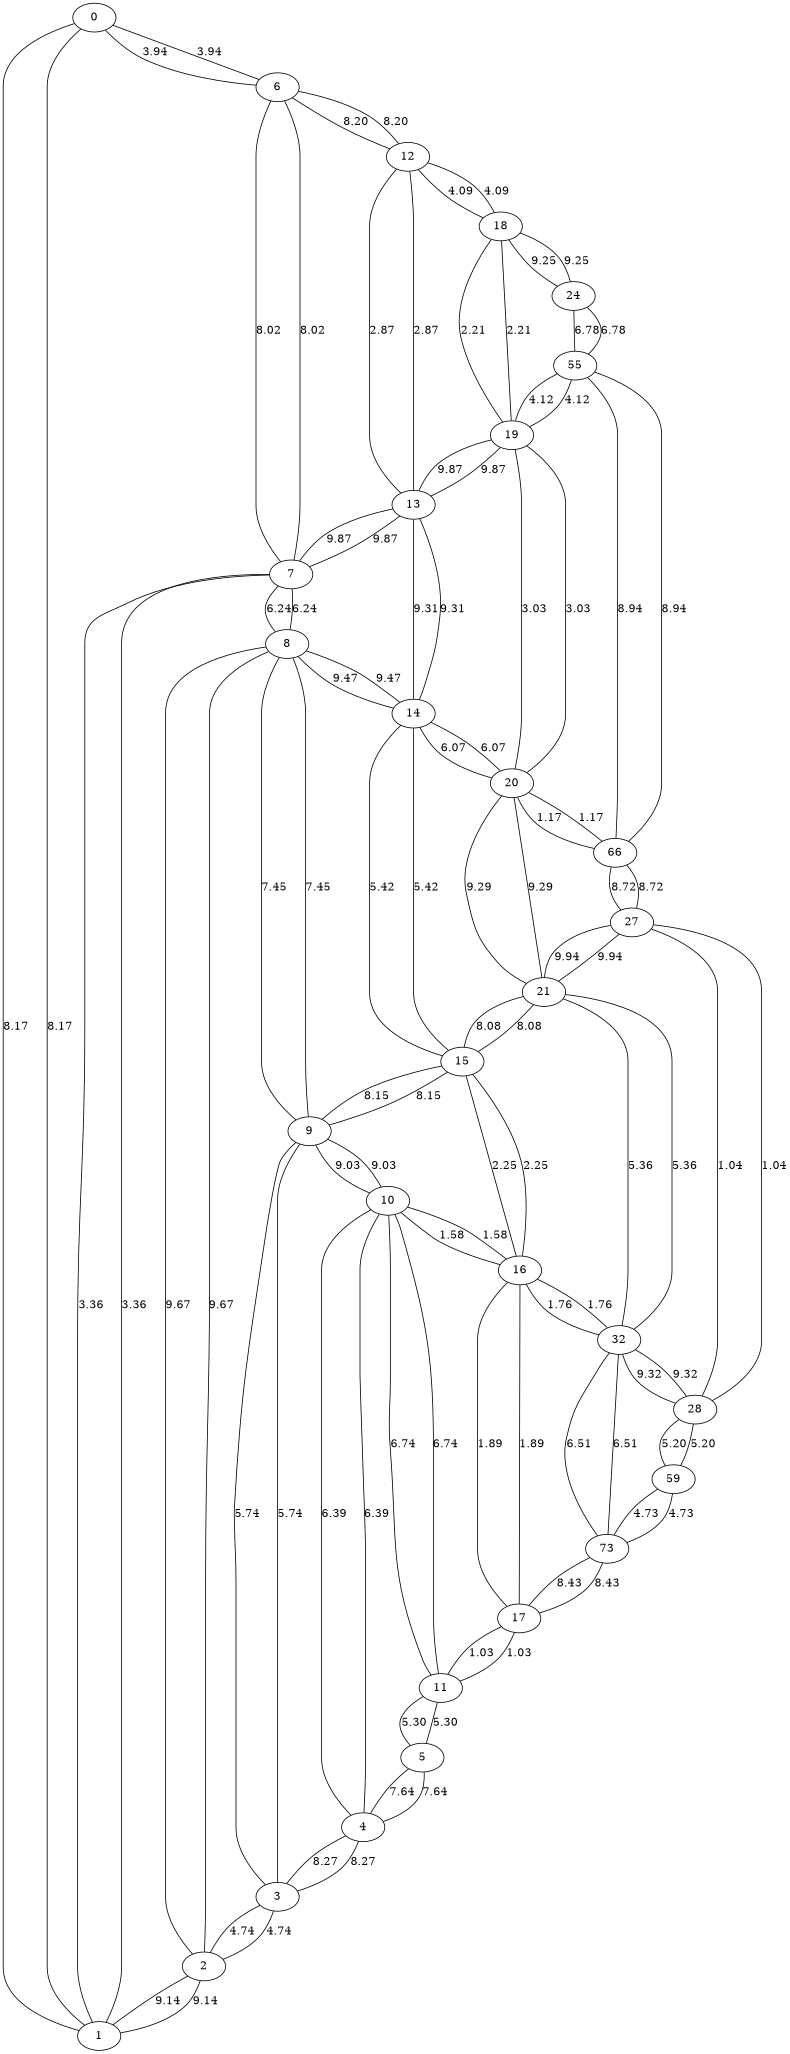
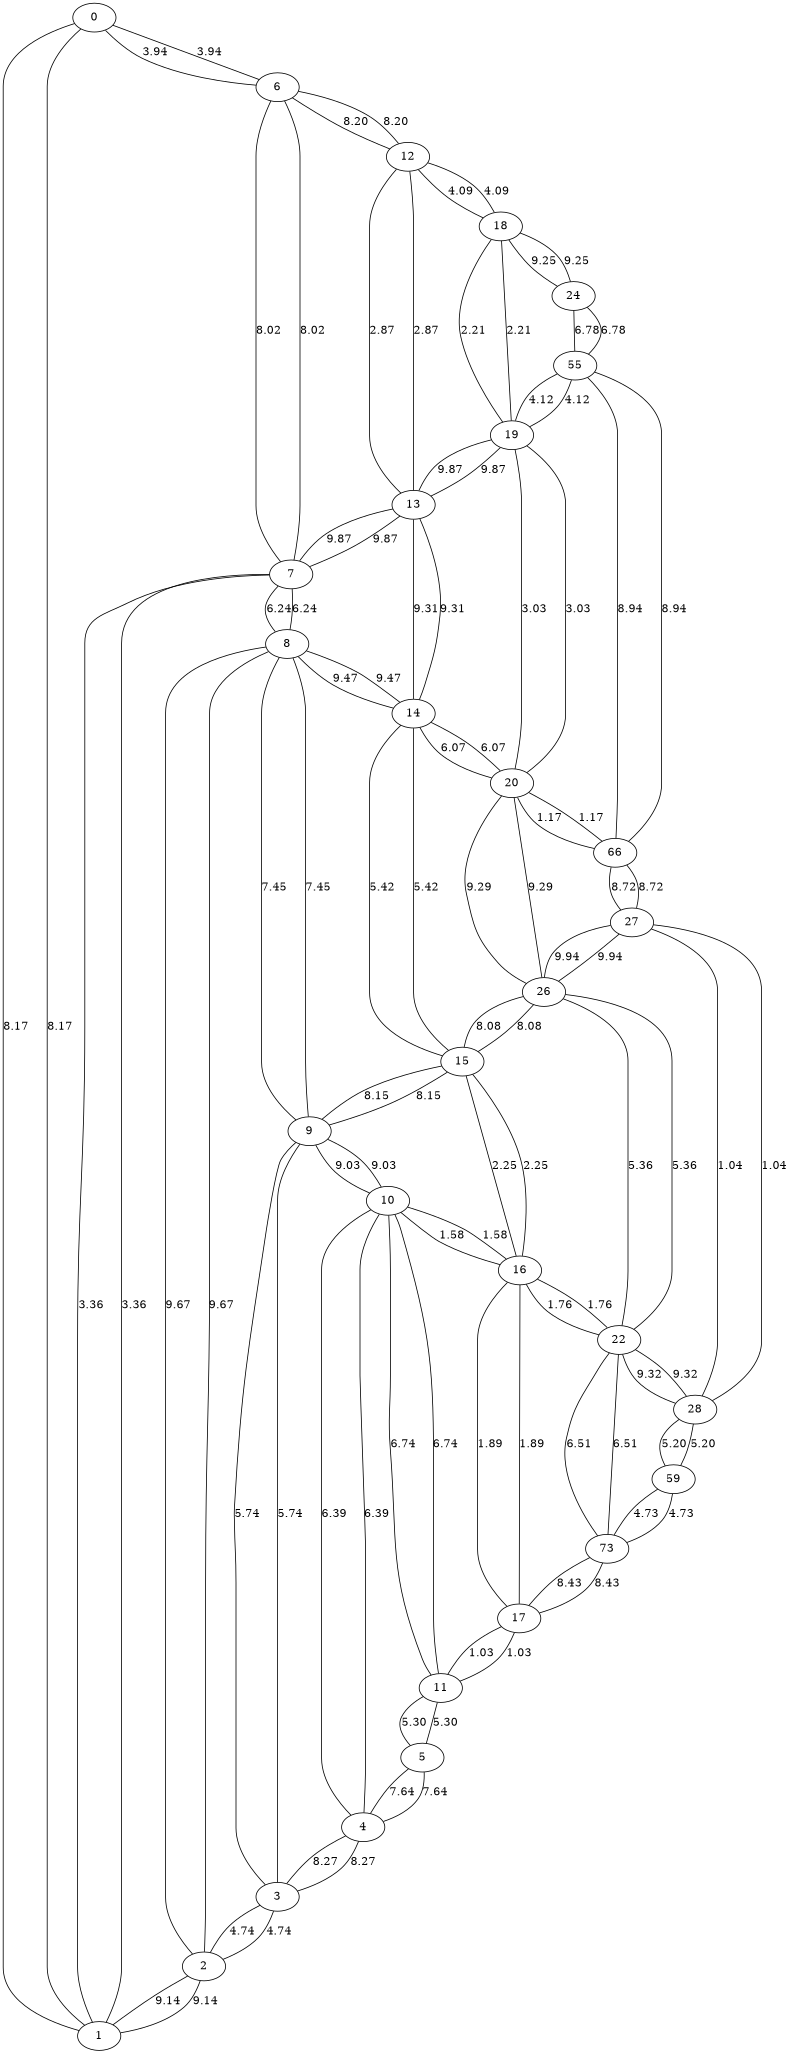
(544, 992) -> (544, 992)
(619, 1340) -> (619, 1340)
